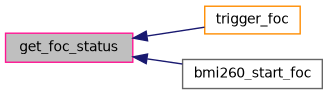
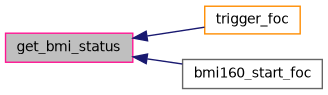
(69, 48) -> (69, 48)
(252, 74) -> (252, 74)
